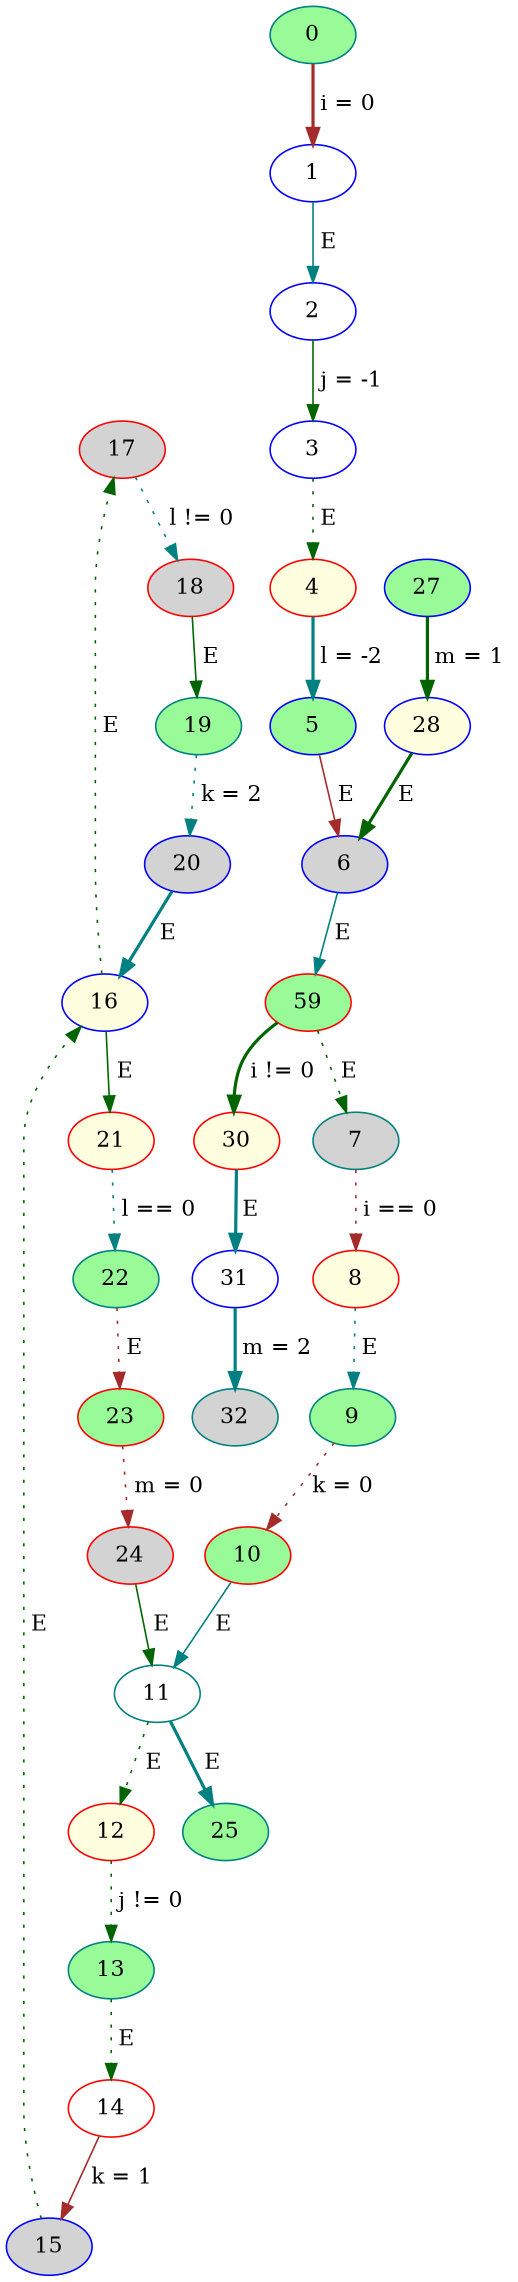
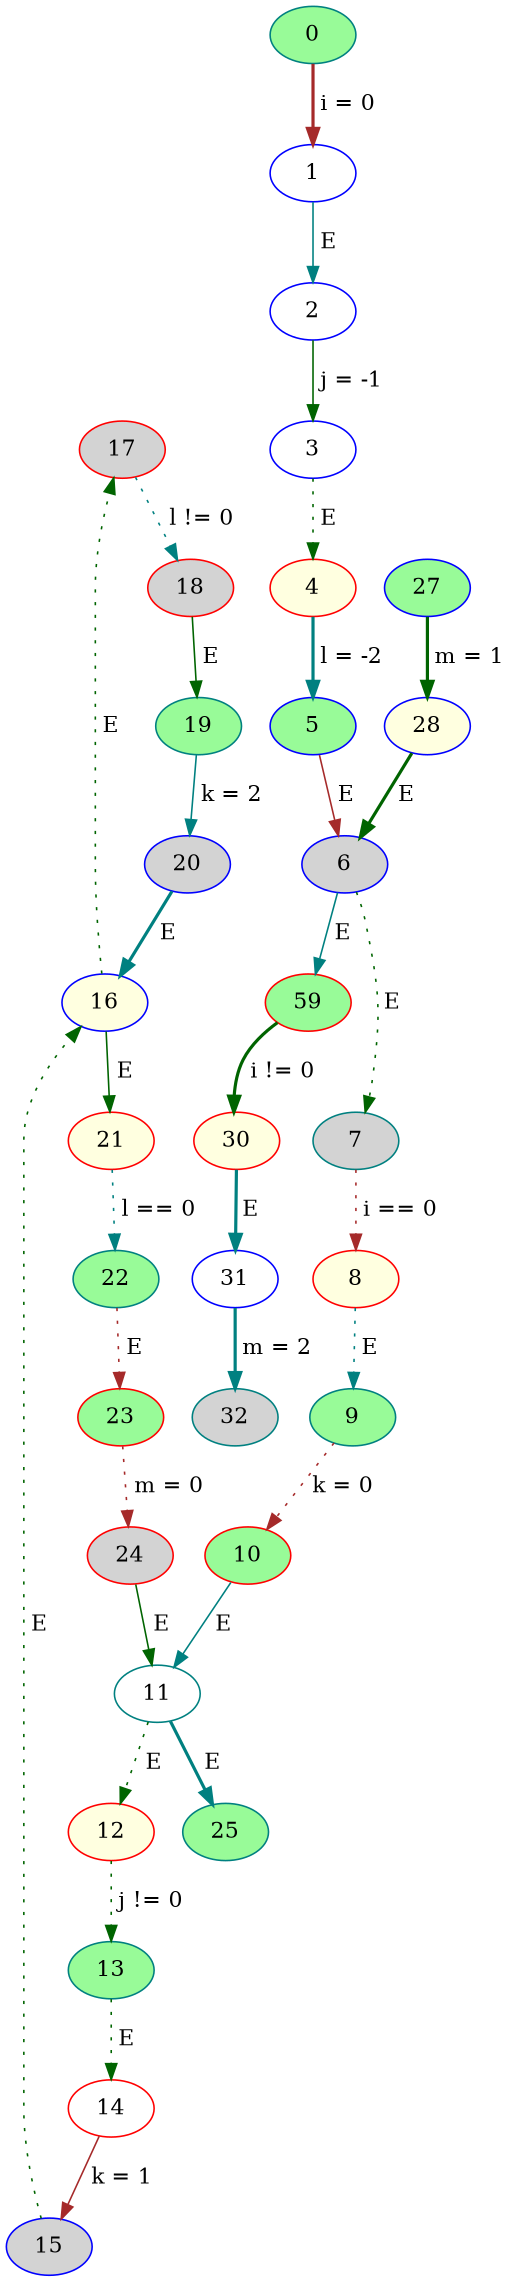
(194, 787) -> (194, 787)
(329, 1064) -> (377, 994)
